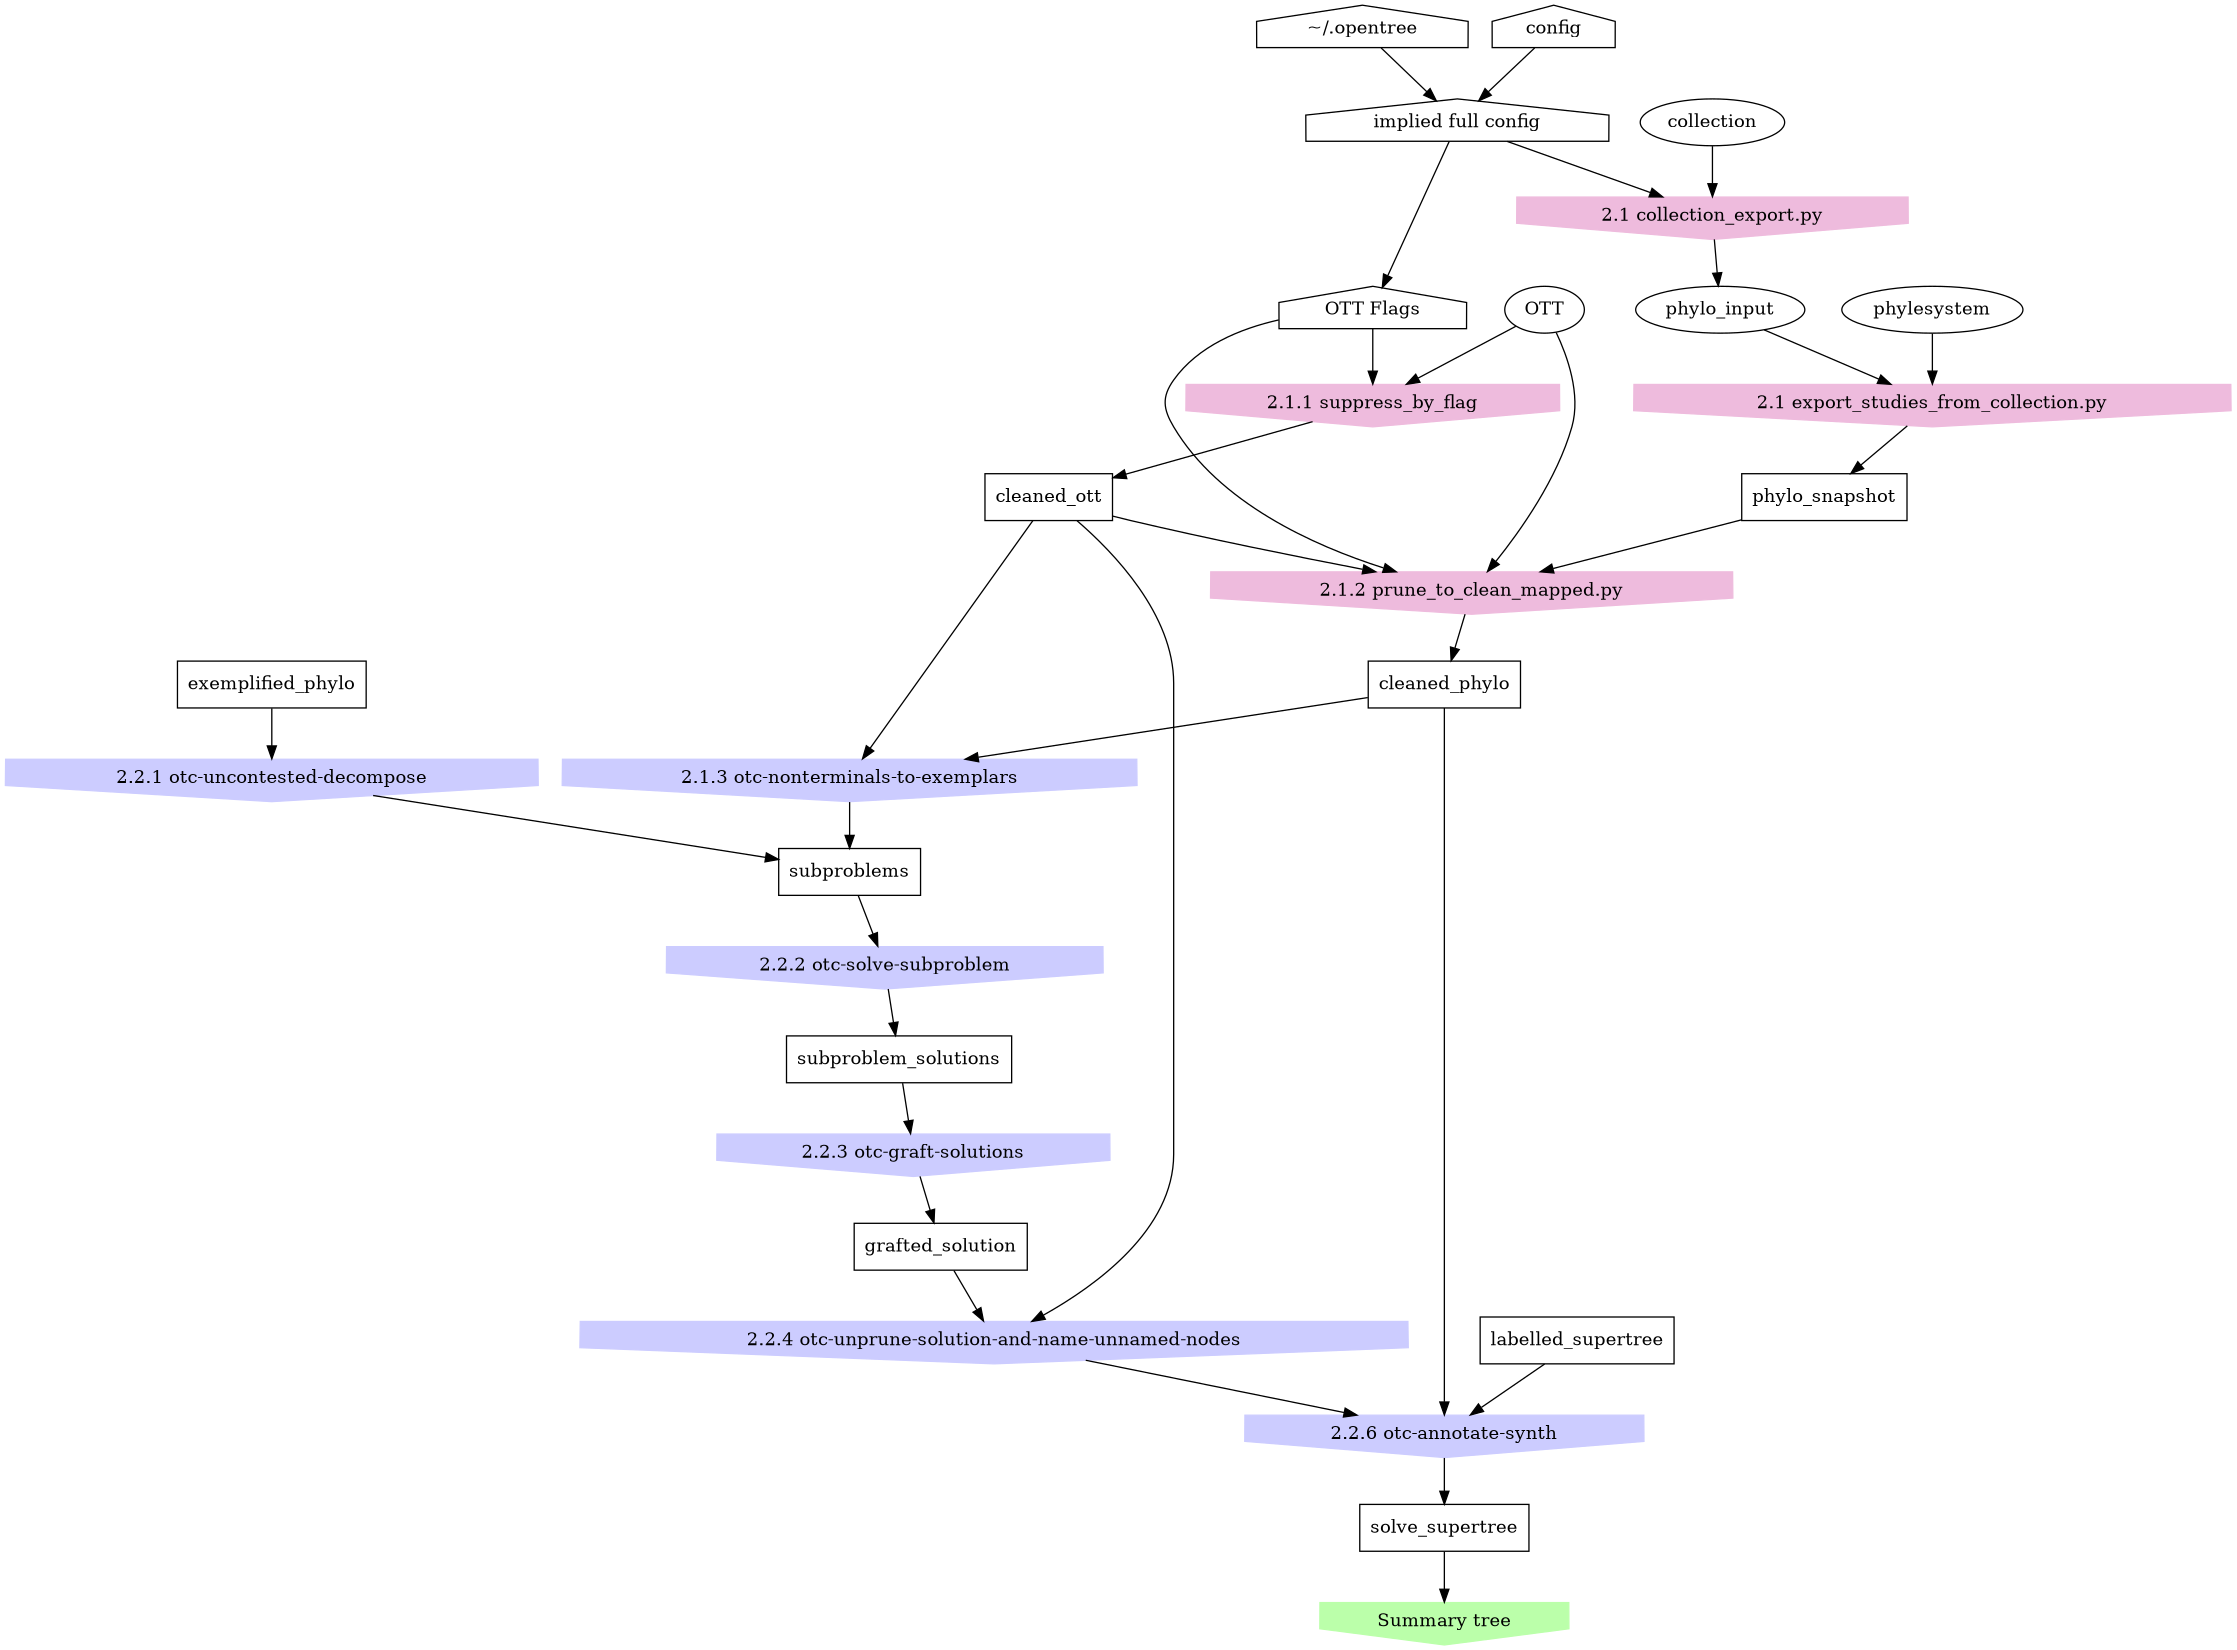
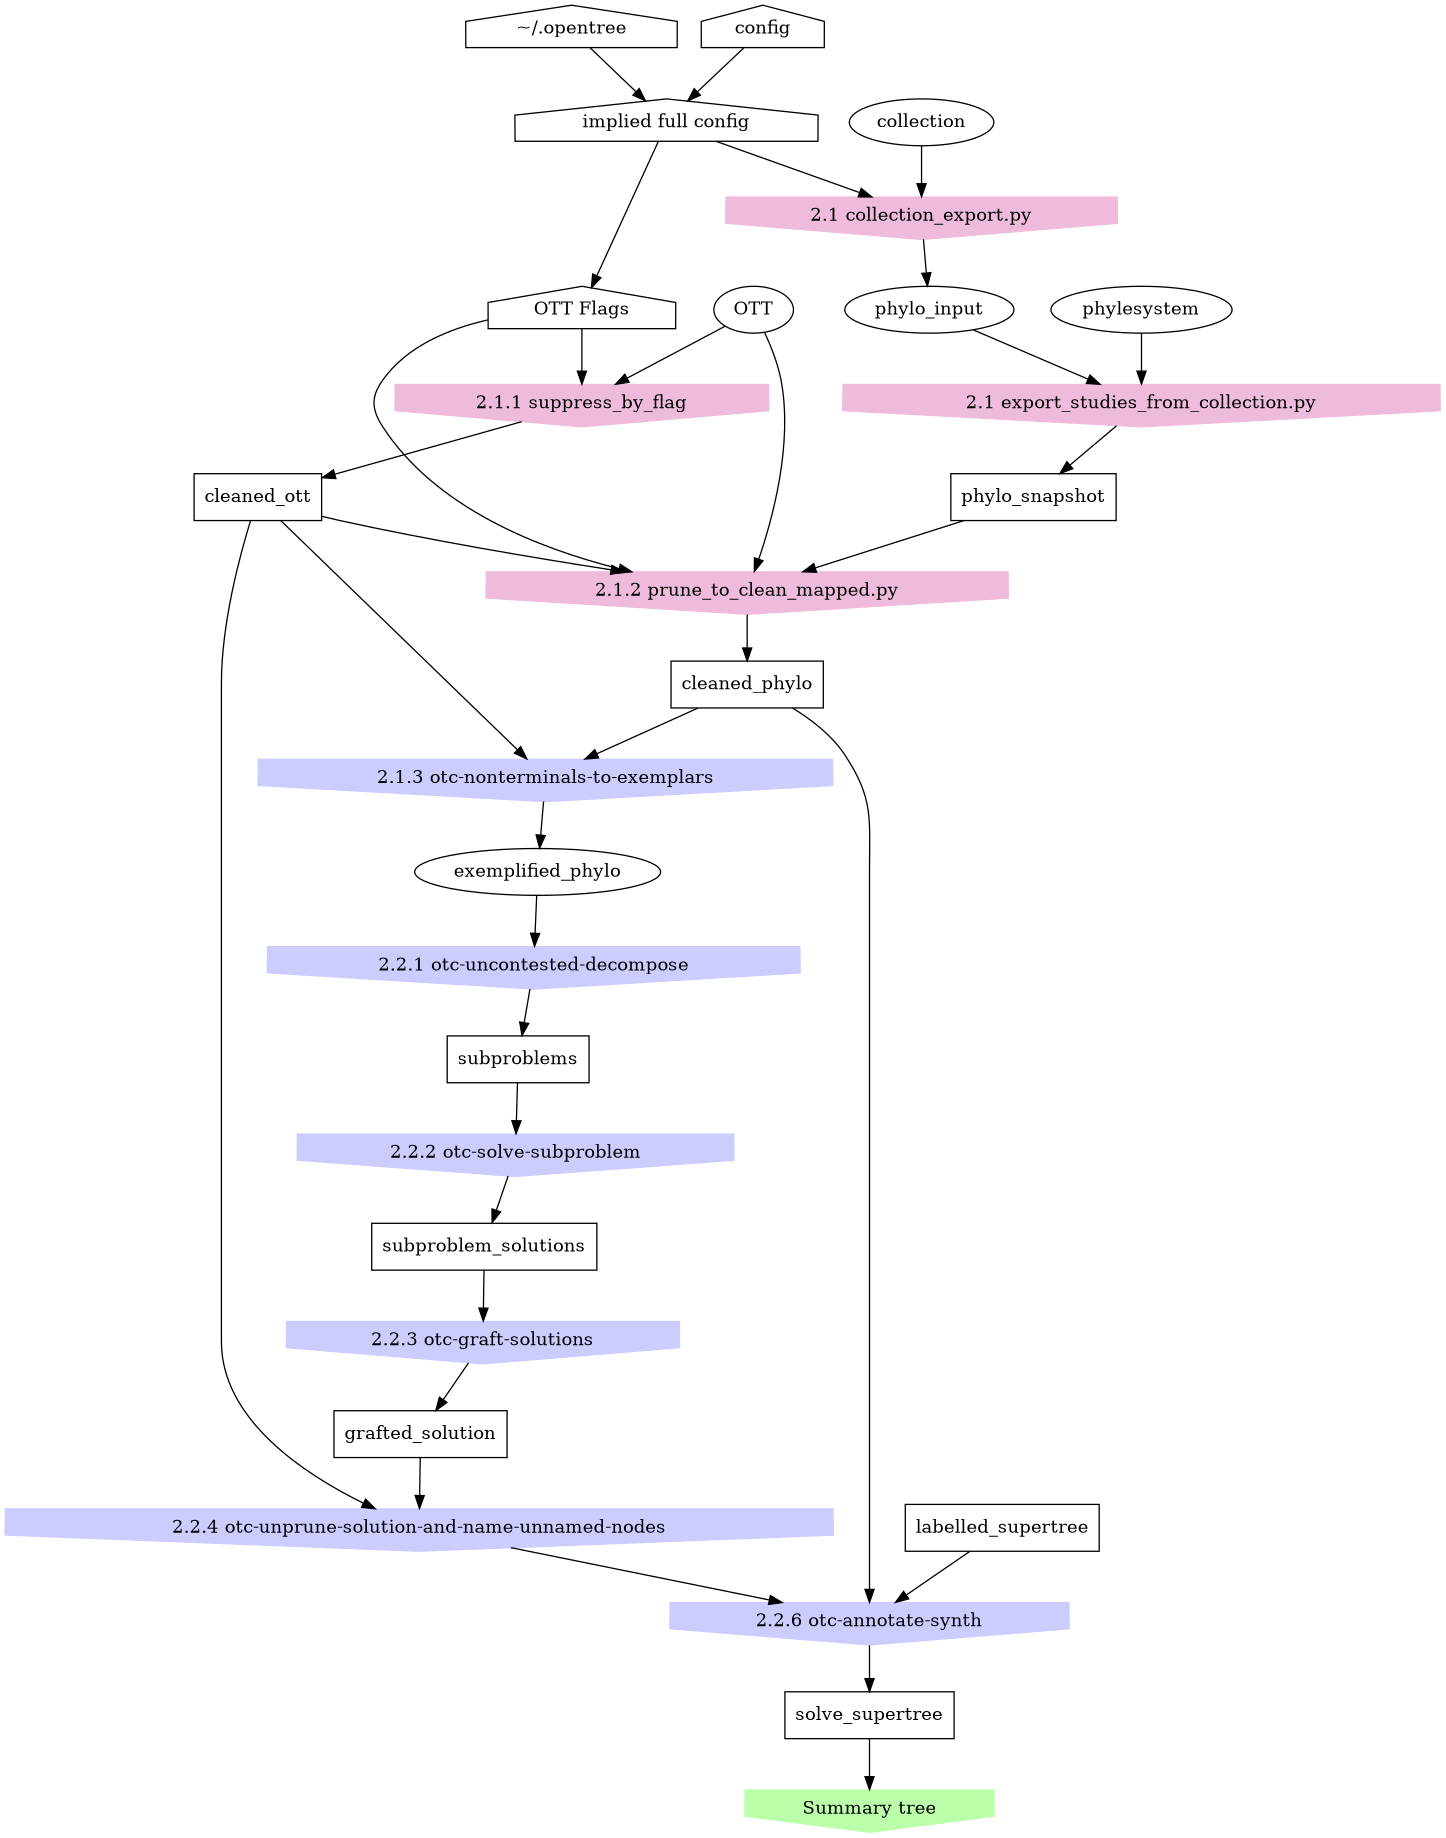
(272, 685) -> (538, 872)
(850, 819) -> (542, 818)
